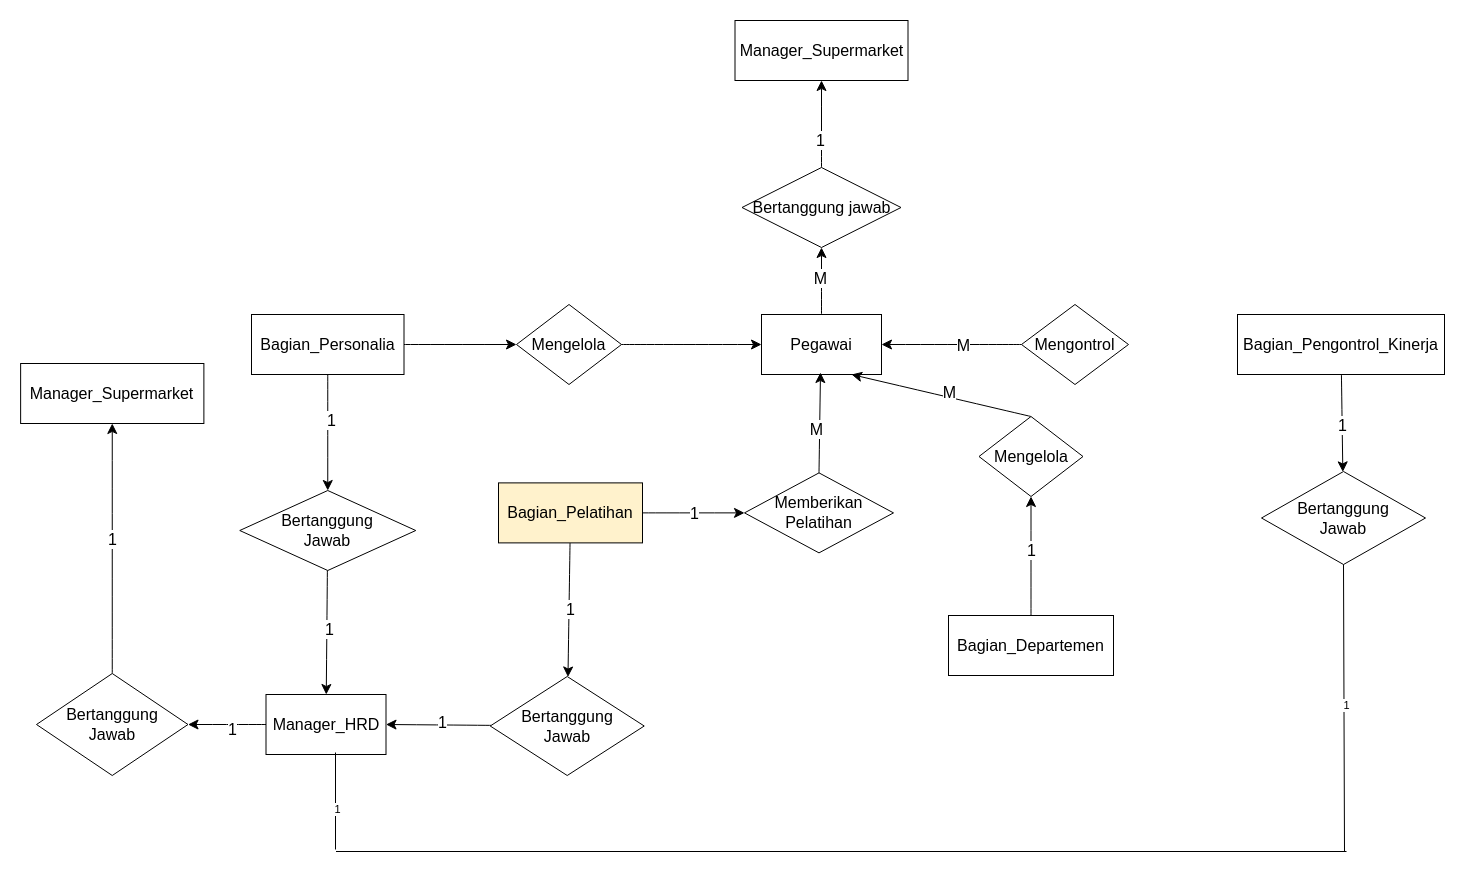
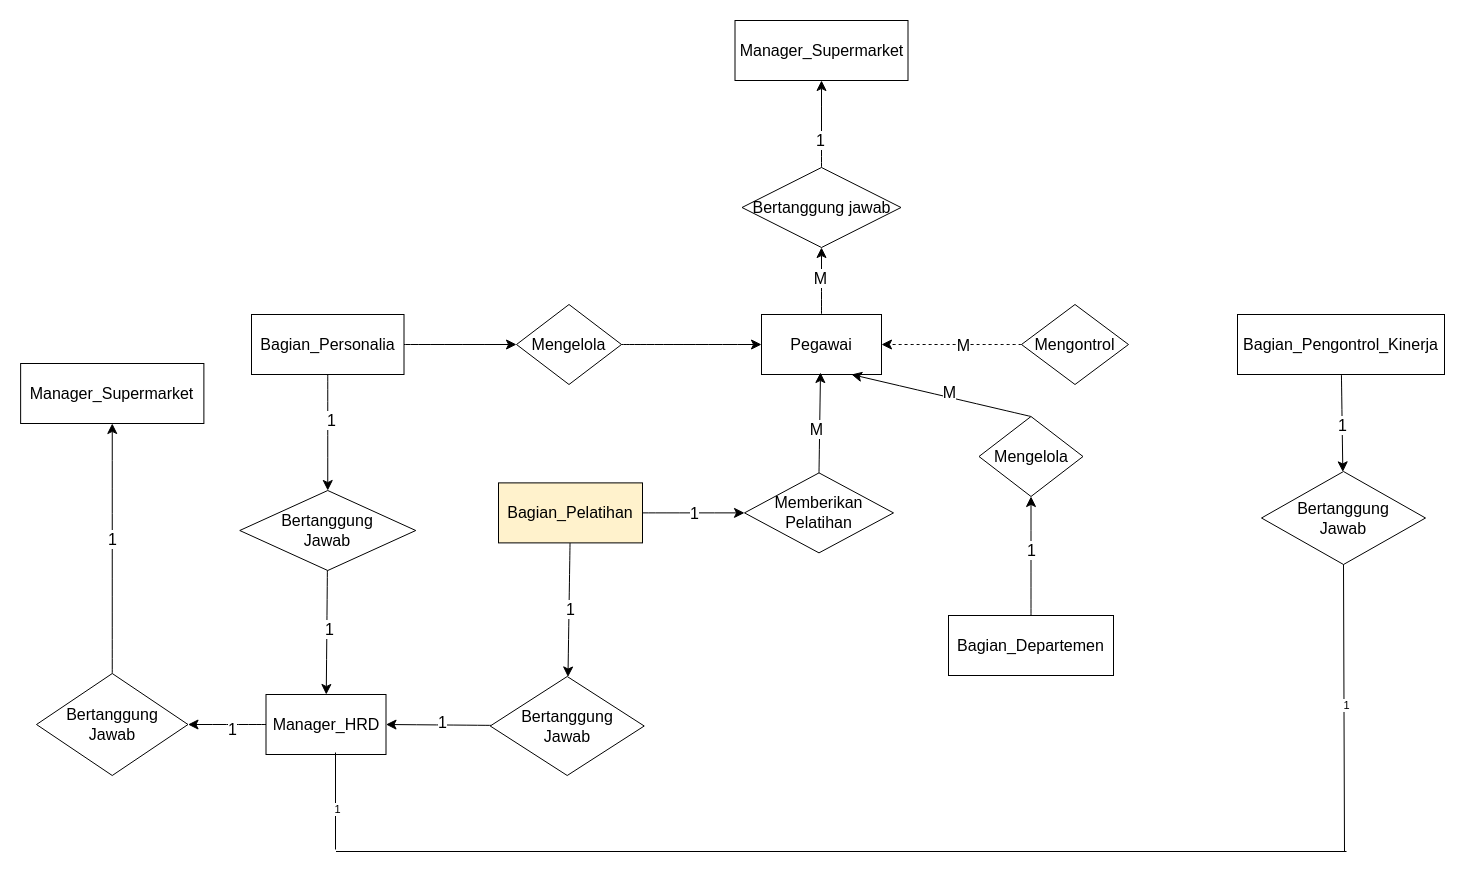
(924, 345) -> (924, 345)
